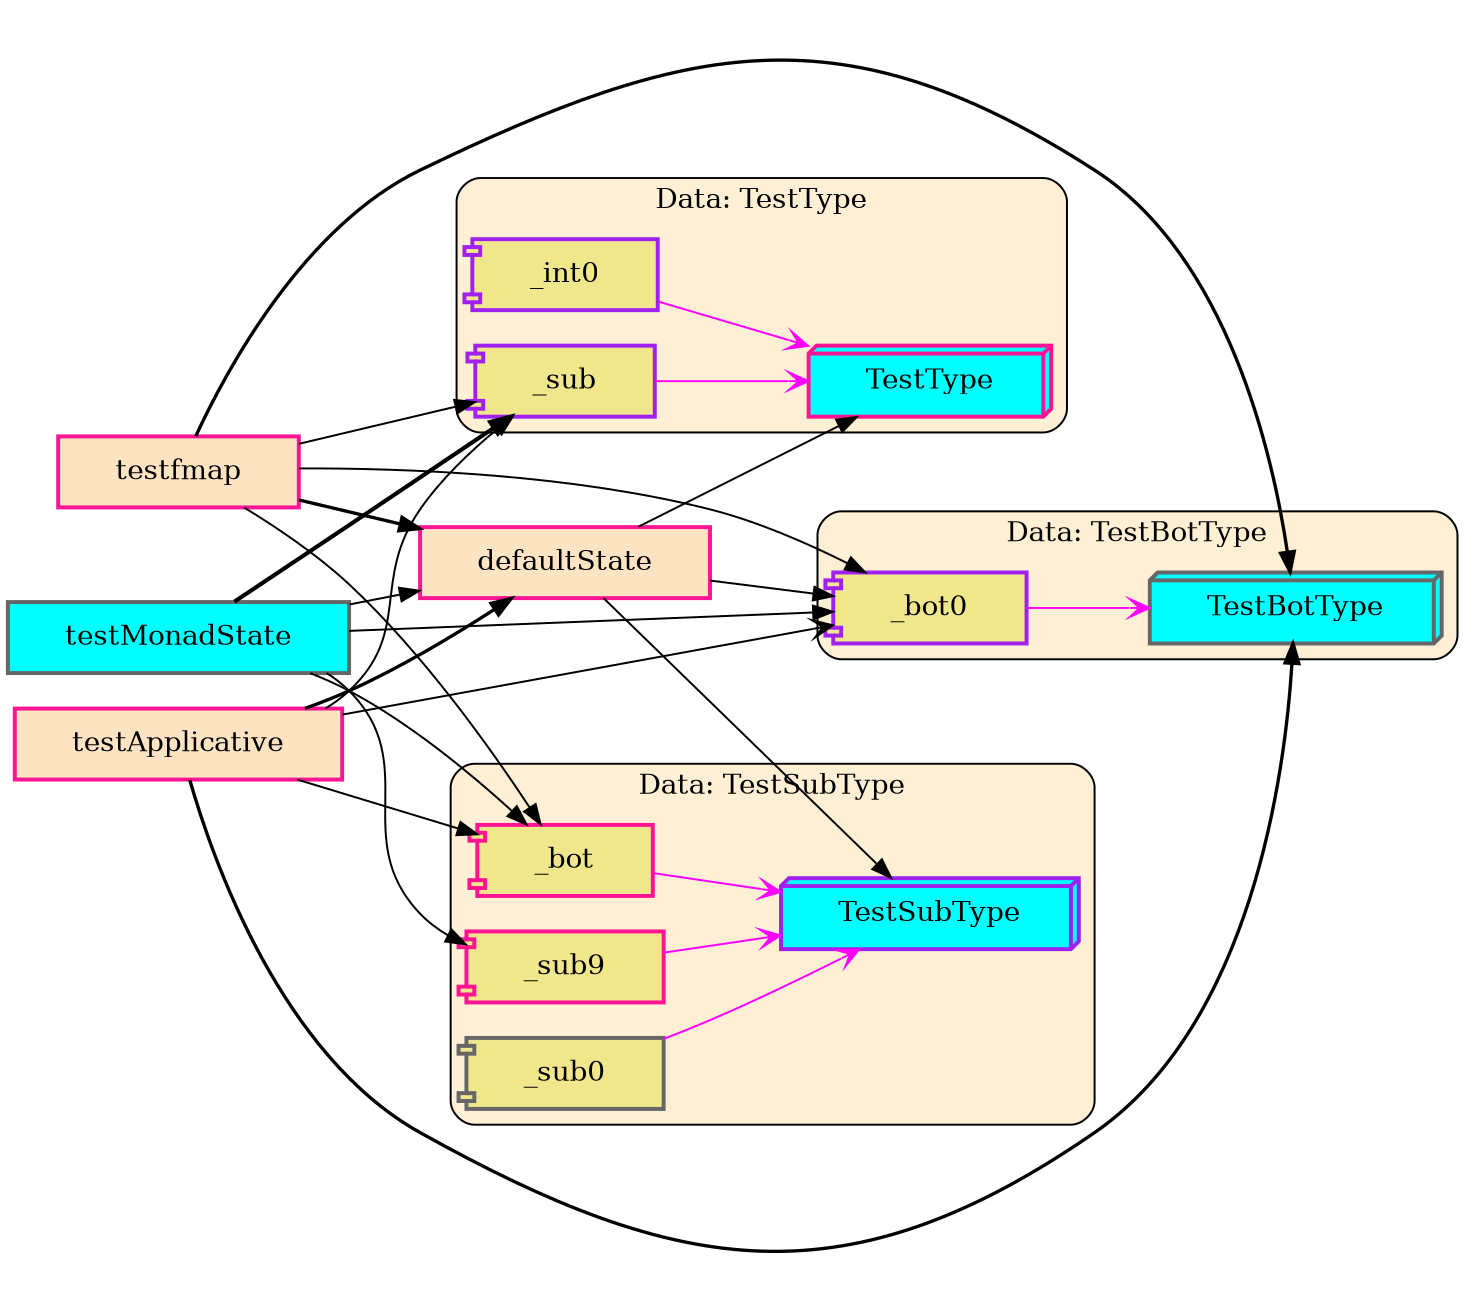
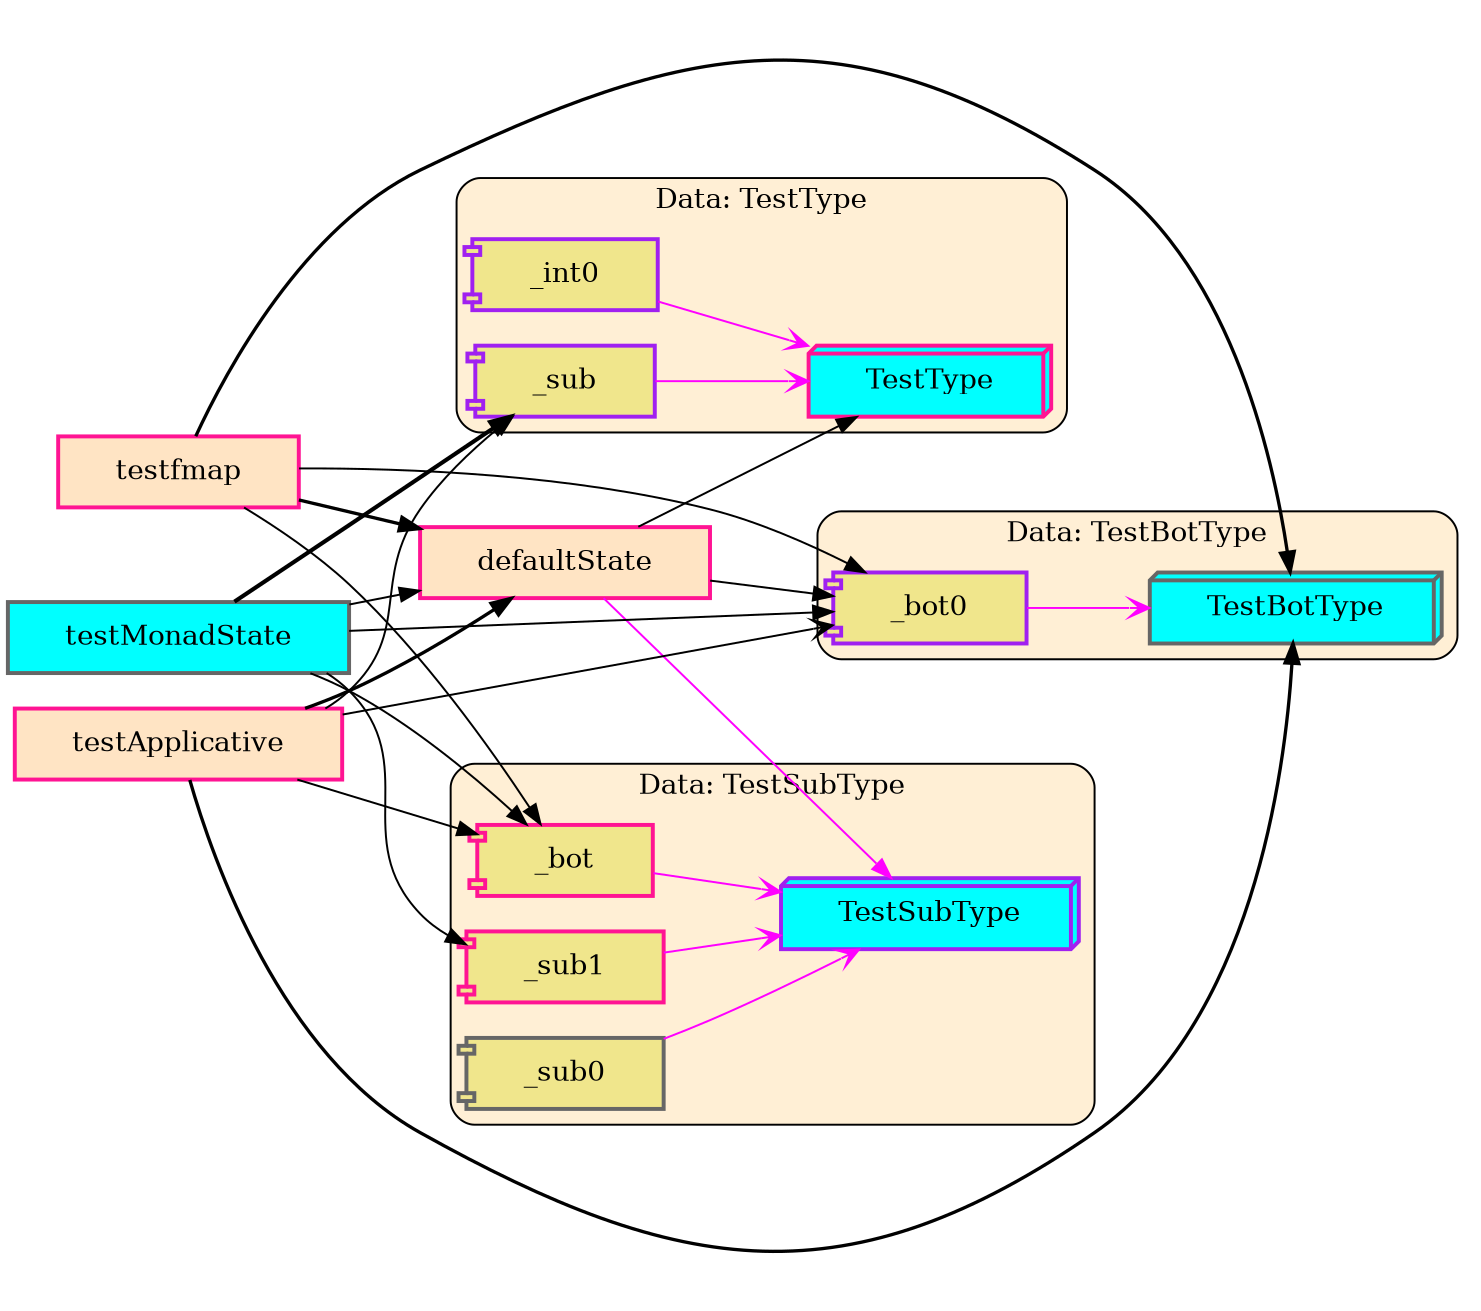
(377, 425) -> none
(740, 731) -> (740, 731)
(565, 967) -> (565, 967)
